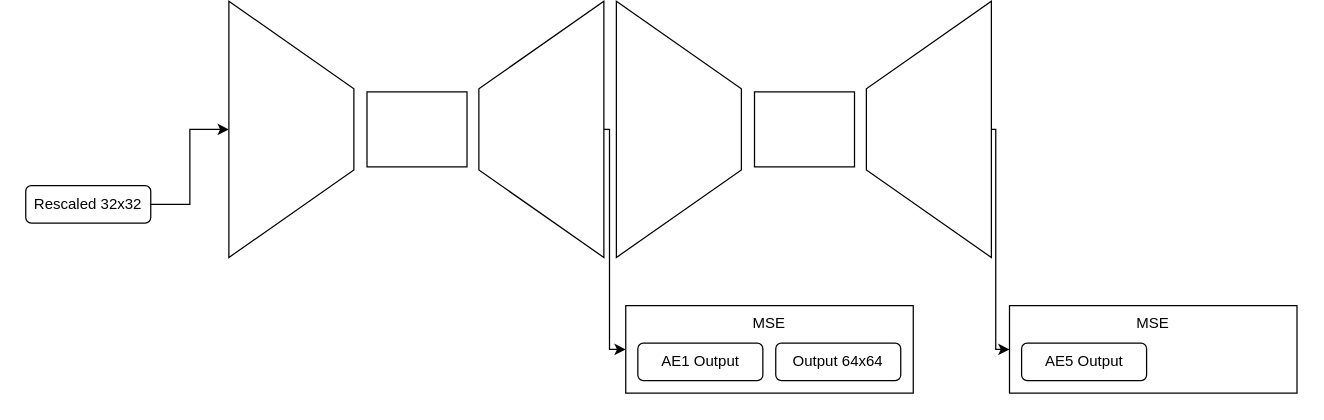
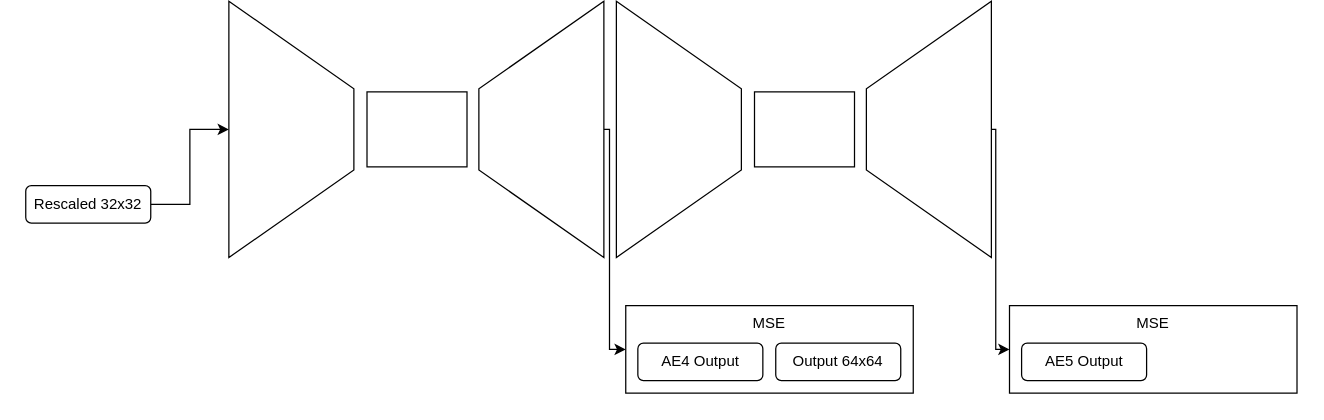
(701, 362) -> (701, 362)
